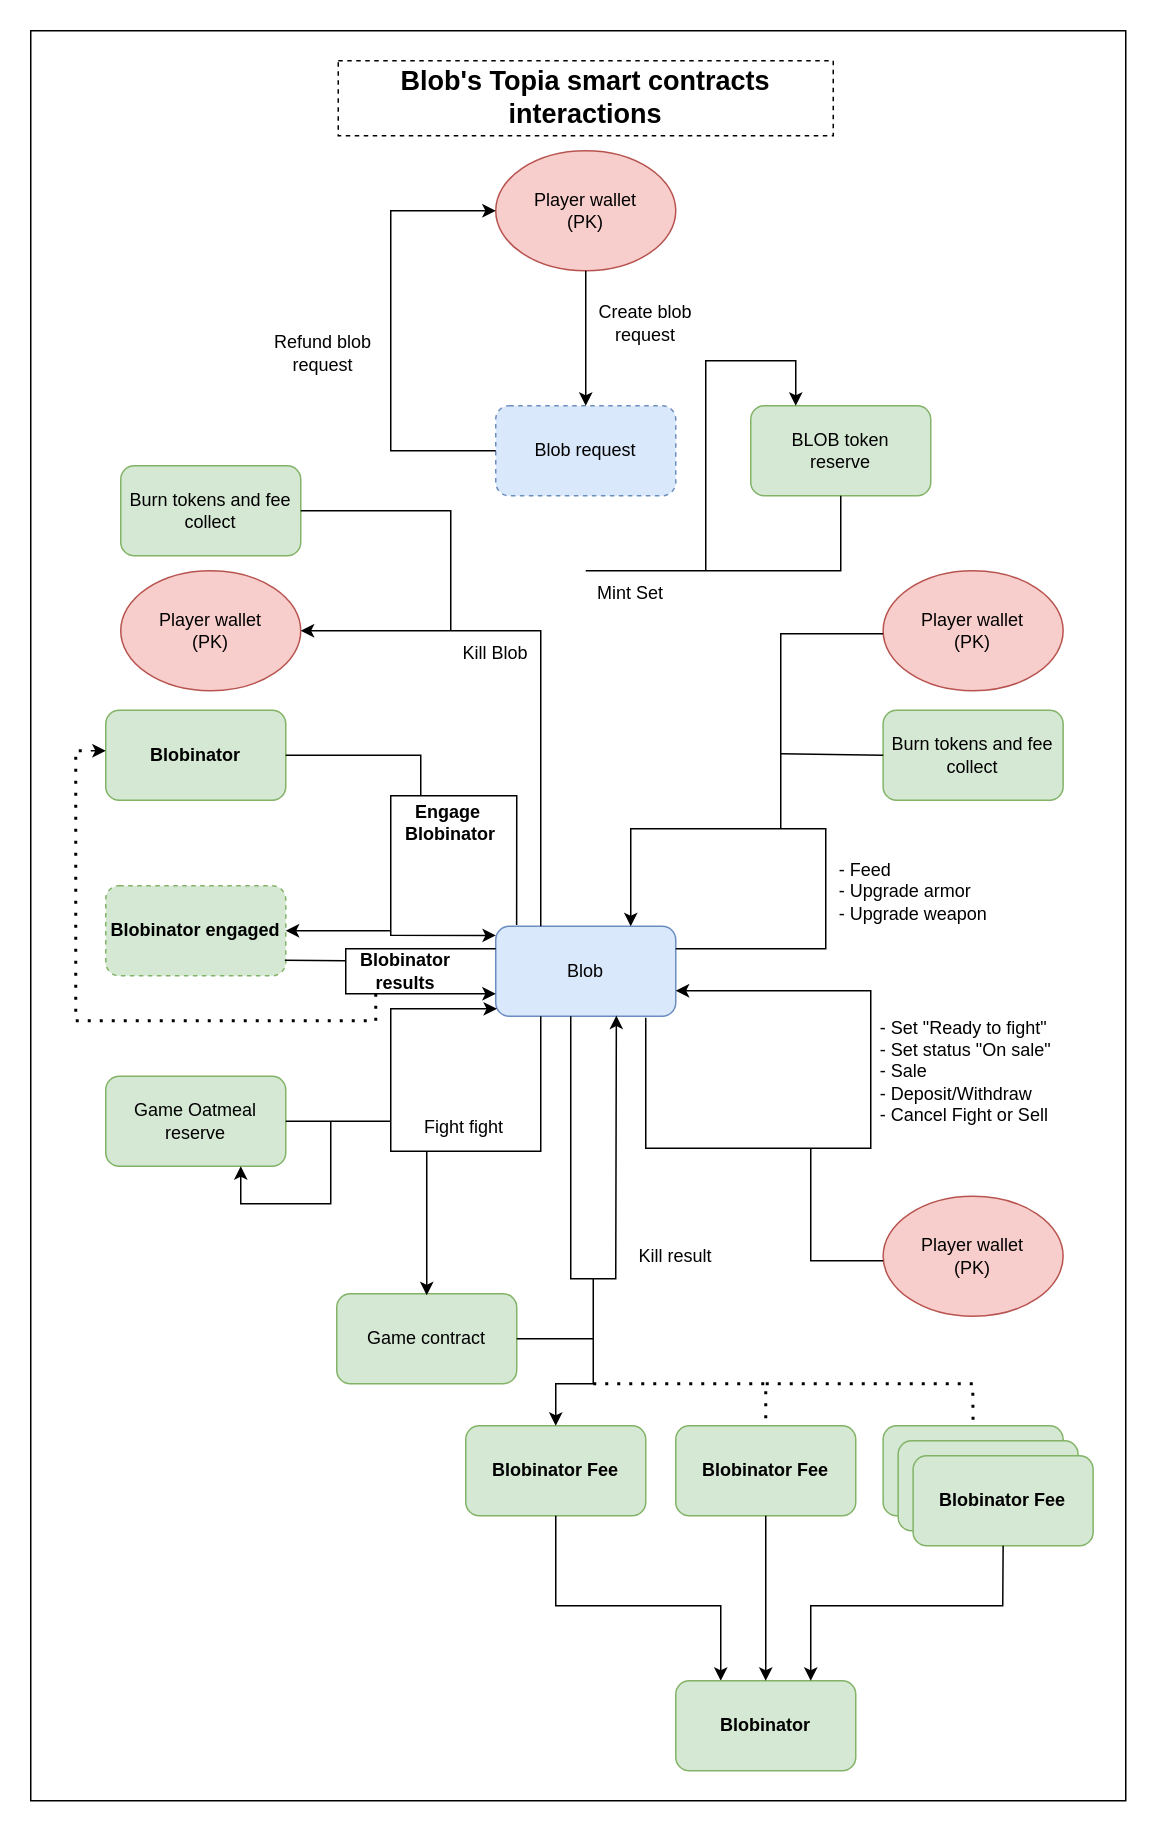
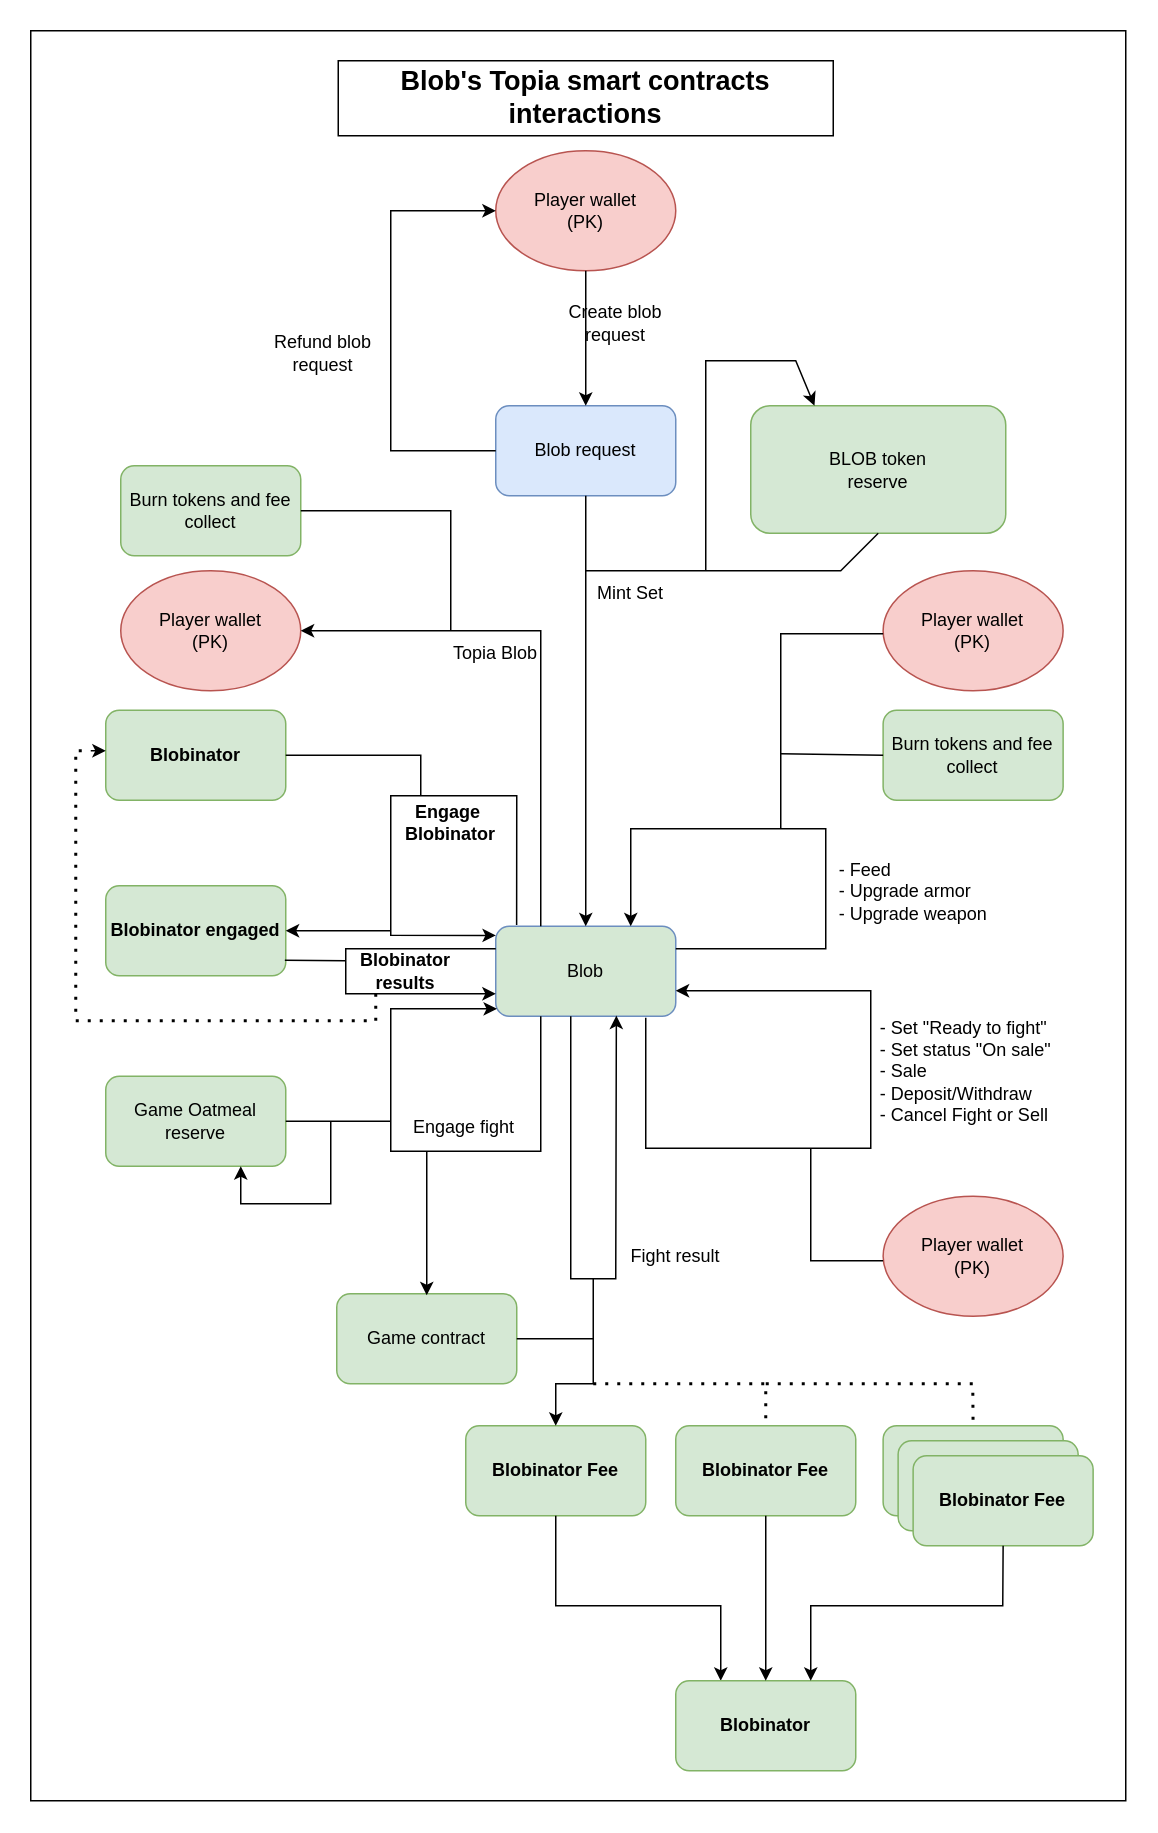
(586, 98) -> (586, 98)
(646, 323) -> (616, 323)
(586, 451) -> (586, 451)
(841, 451) -> (878, 470)
(496, 653) -> (496, 653)
none -> (586, 706)
(196, 931) -> (196, 931)
(586, 971) -> (586, 971)
(464, 1127) -> (464, 1127)
(676, 1256) -> (676, 1256)
